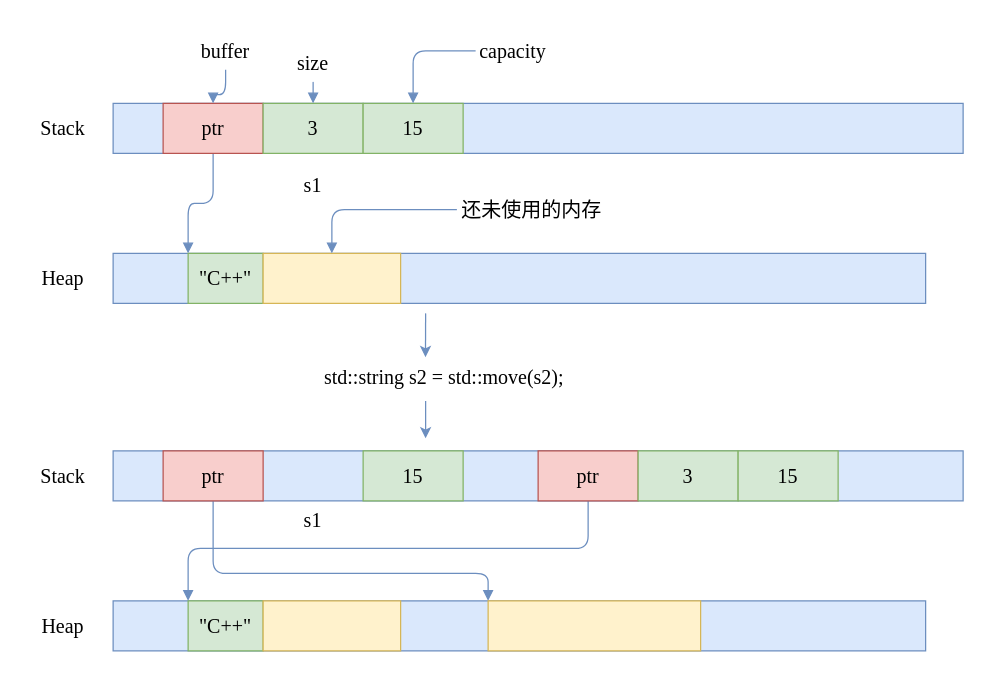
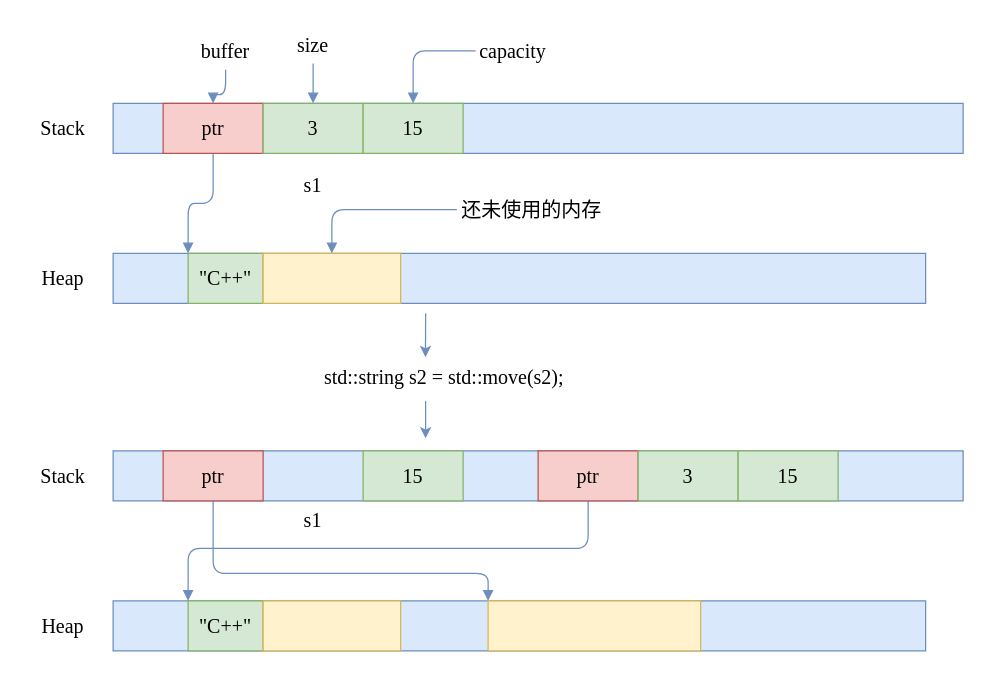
(313, 63) -> (313, 44)
